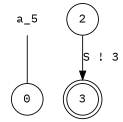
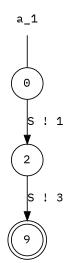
(27, 19) -> (27, 19)
(83, 99) -> (27, 240)
none -> (27, 117)
